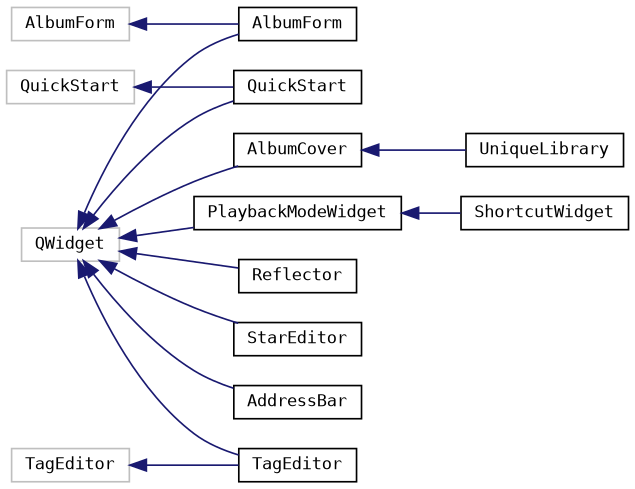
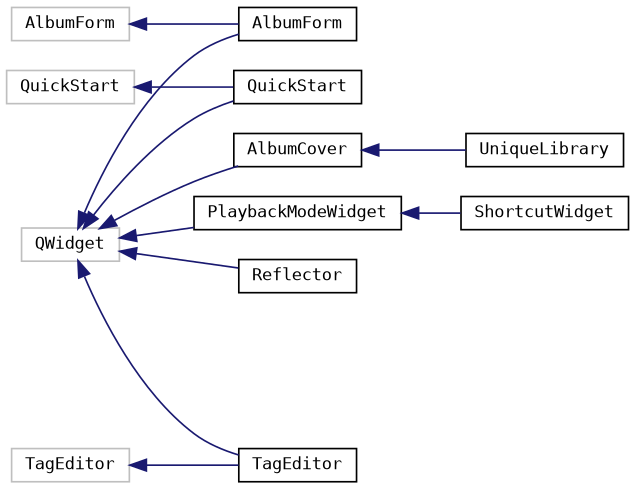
(298, 339) -> none
(298, 402) -> none
